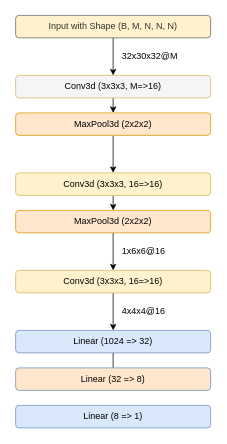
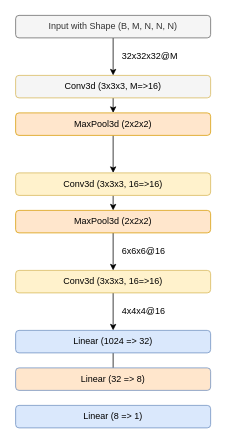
(113, 27) -> (113, 27)
(147, 57) -> (147, 57)
(142, 252) -> (142, 252)
